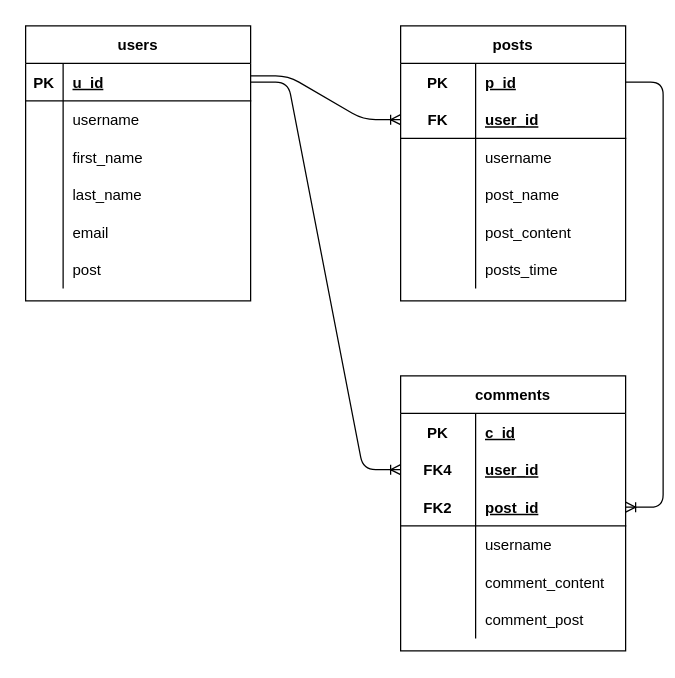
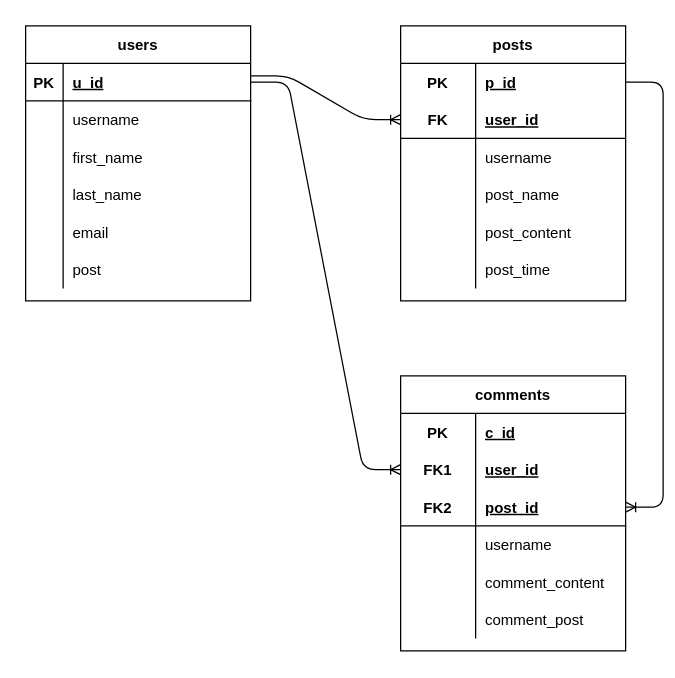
(525, 270) -> (521, 270)
(438, 470) -> (438, 470)
